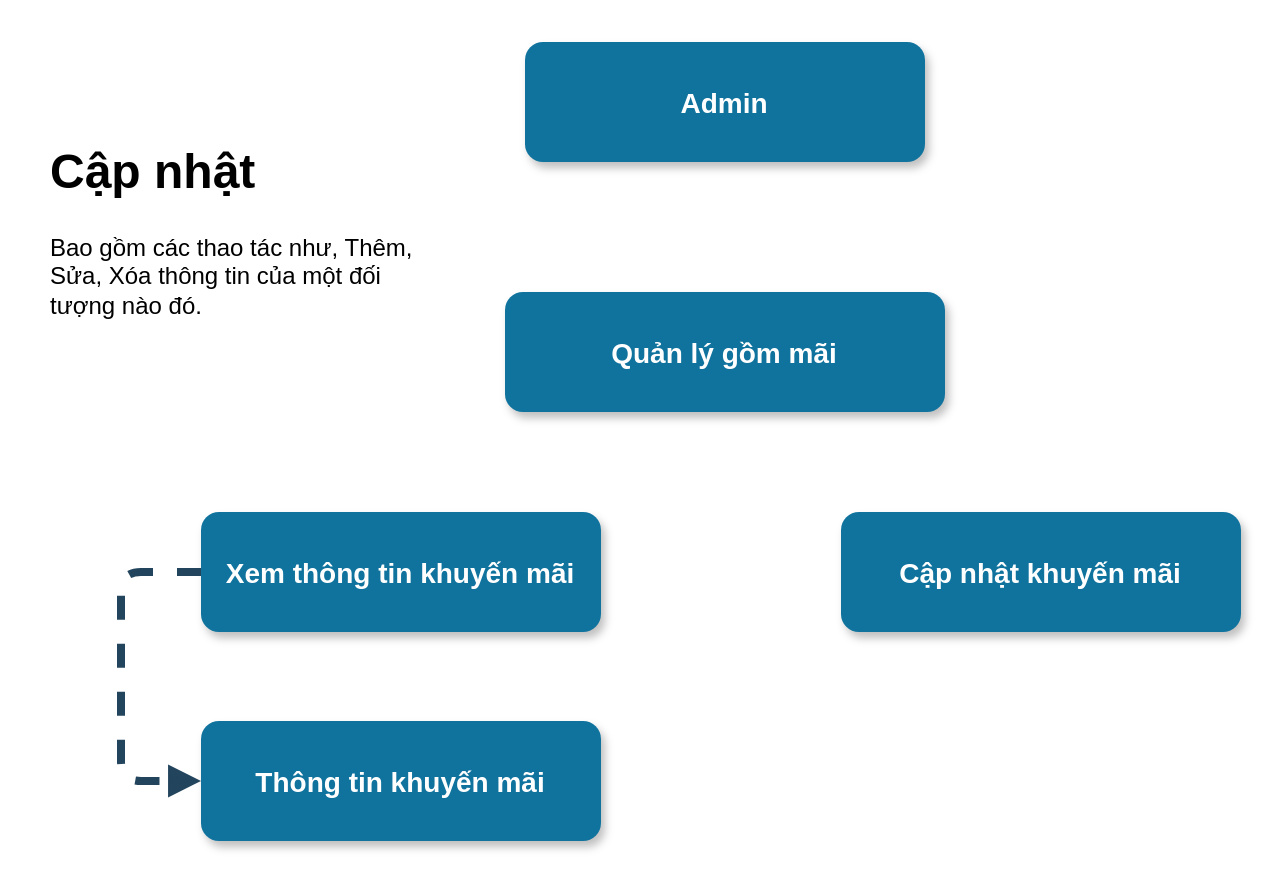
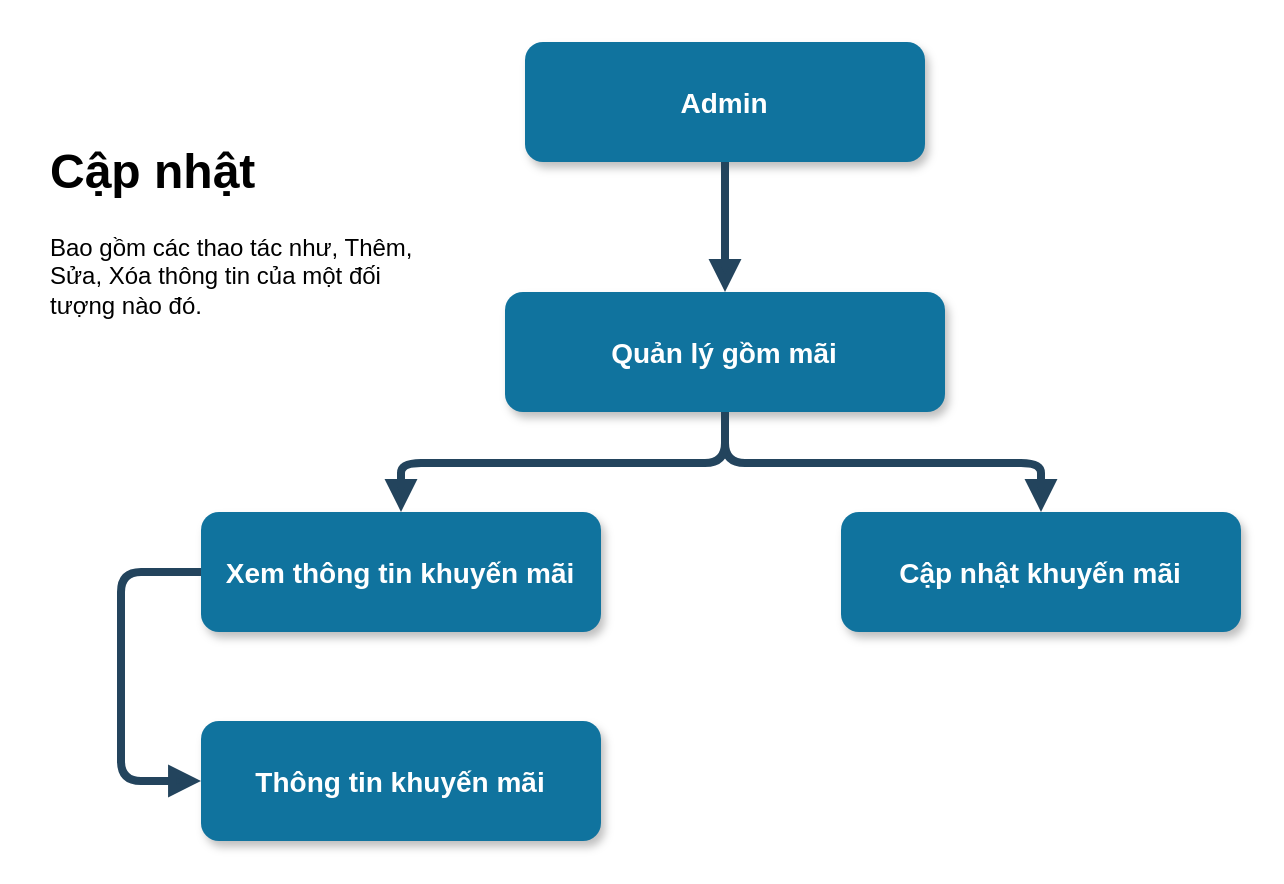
none -> (725, 208)
none -> (557, 463)
none -> (889, 463)
(165, 572) -> (165, 572)
